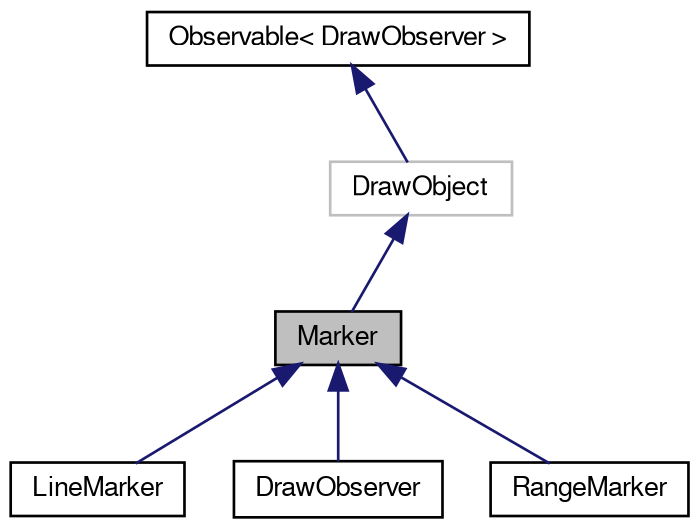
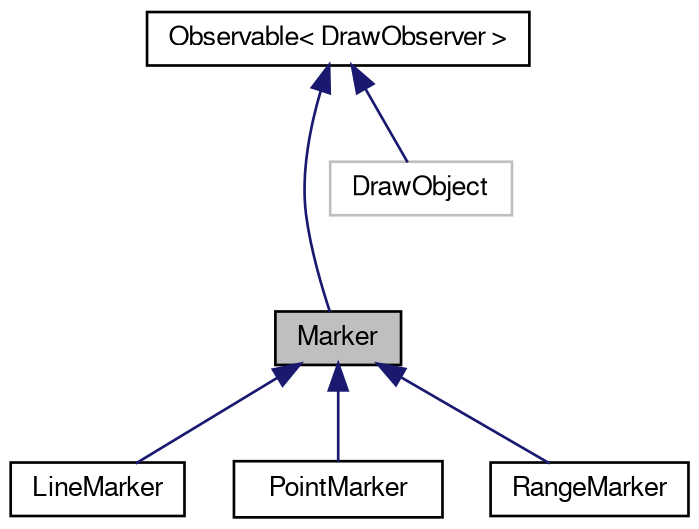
(373, 275) -> (305, 202)
(338, 489) -> (338, 489)
